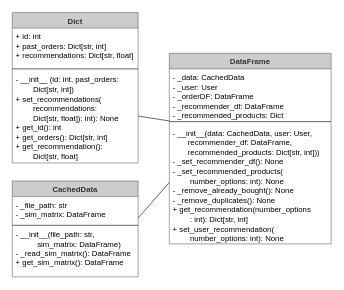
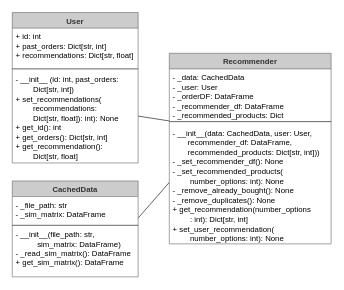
(75, 21) -> (75, 21)
(250, 62) -> (250, 62)
